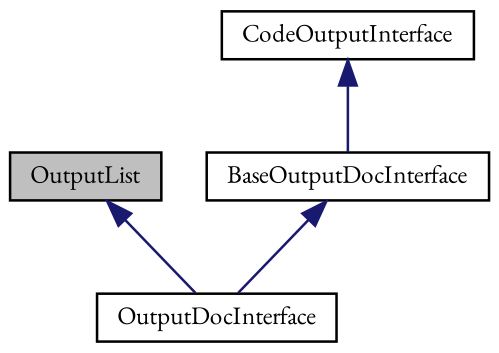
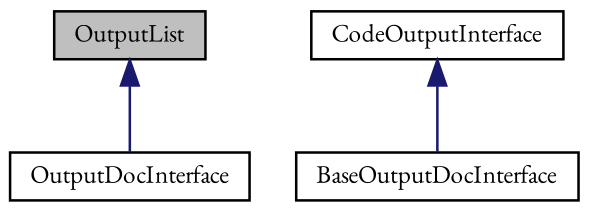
(273, 257) -> none
